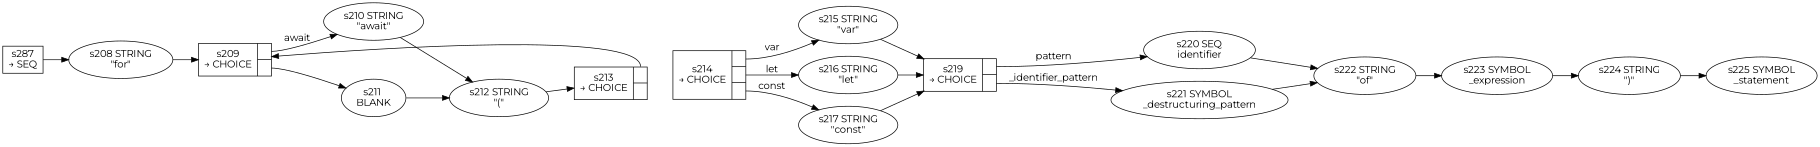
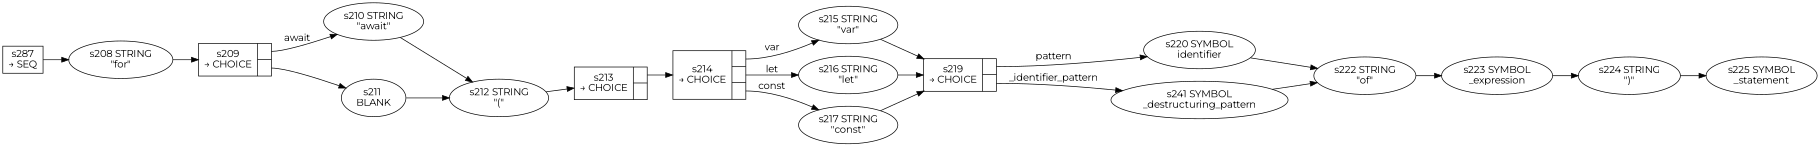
(462, 46) -> (656, 75)
(1200, 50) -> (1200, 50)
(1200, 100) -> (1200, 100)
